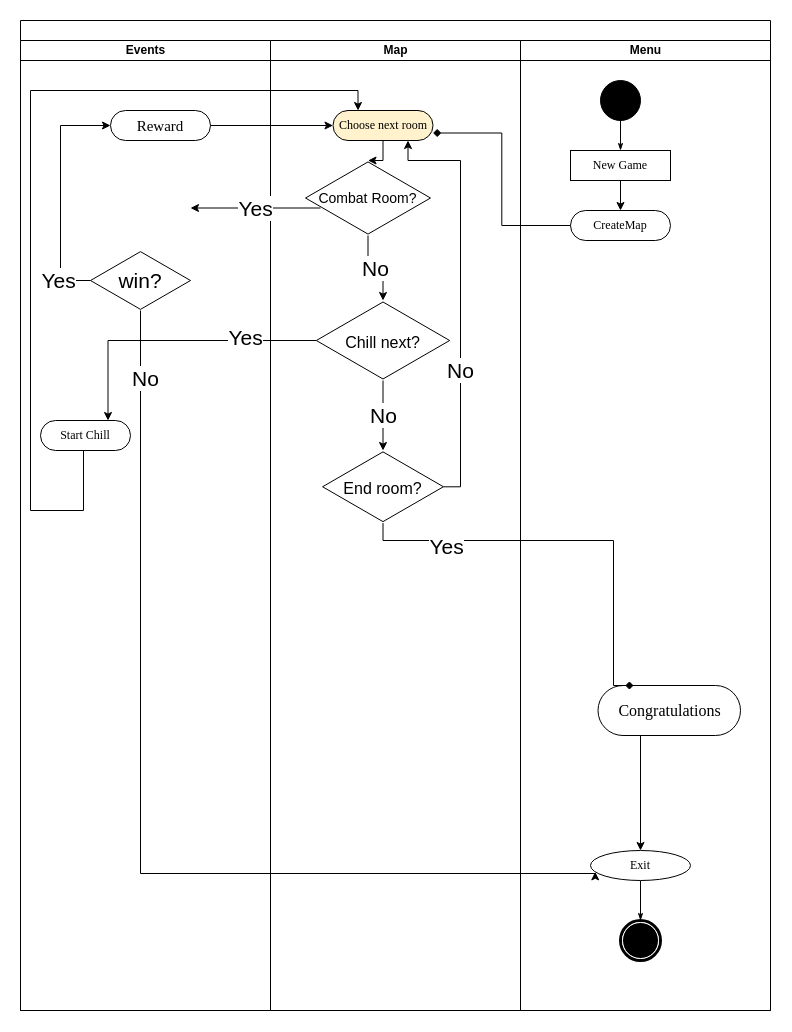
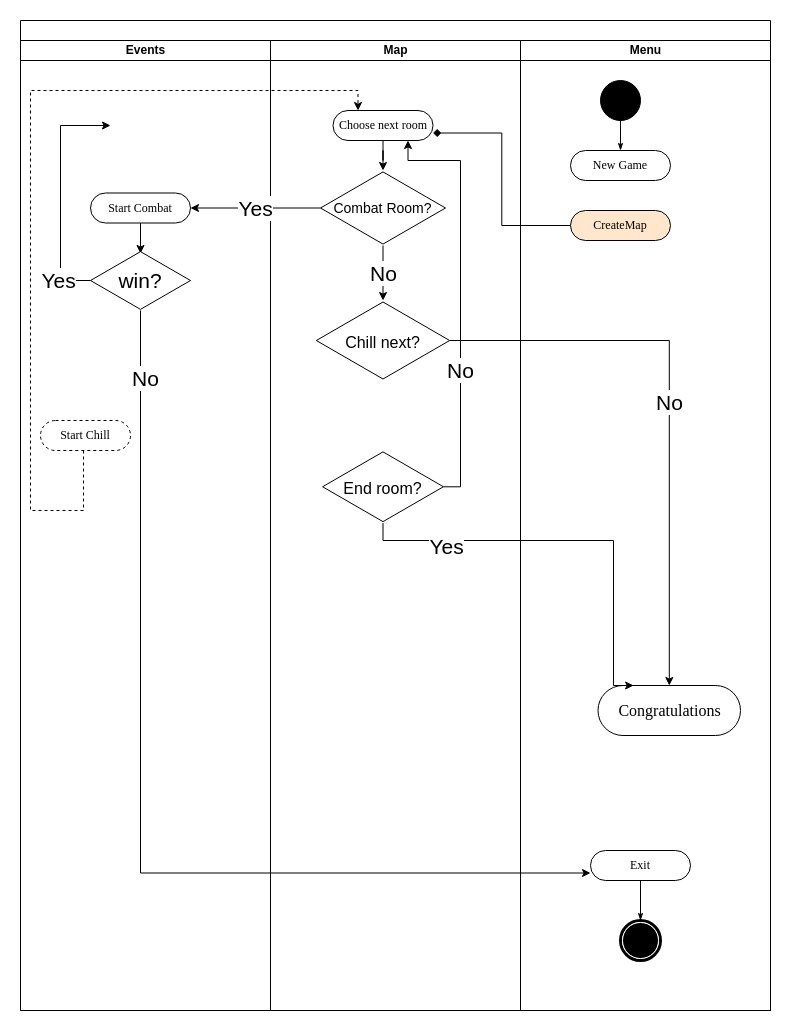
(161, 126) -> none
(268, 126) -> none
(383, 126) -> (383, 126)
(621, 166) -> (621, 166)
(31, 190) -> (31, 190)
(621, 192) -> none
(368, 198) -> (383, 208)
none -> (141, 208)
(621, 226) -> (621, 226)
none -> (141, 235)
(176, 341) -> none
(383, 412) -> (669, 400)
(86, 436) -> (86, 436)
(624, 686) -> (625, 686)
(641, 789) -> none
(641, 866) -> (641, 866)
